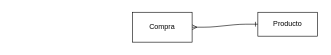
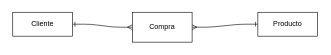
none -> (42, 24)
none -> (102, 26)
